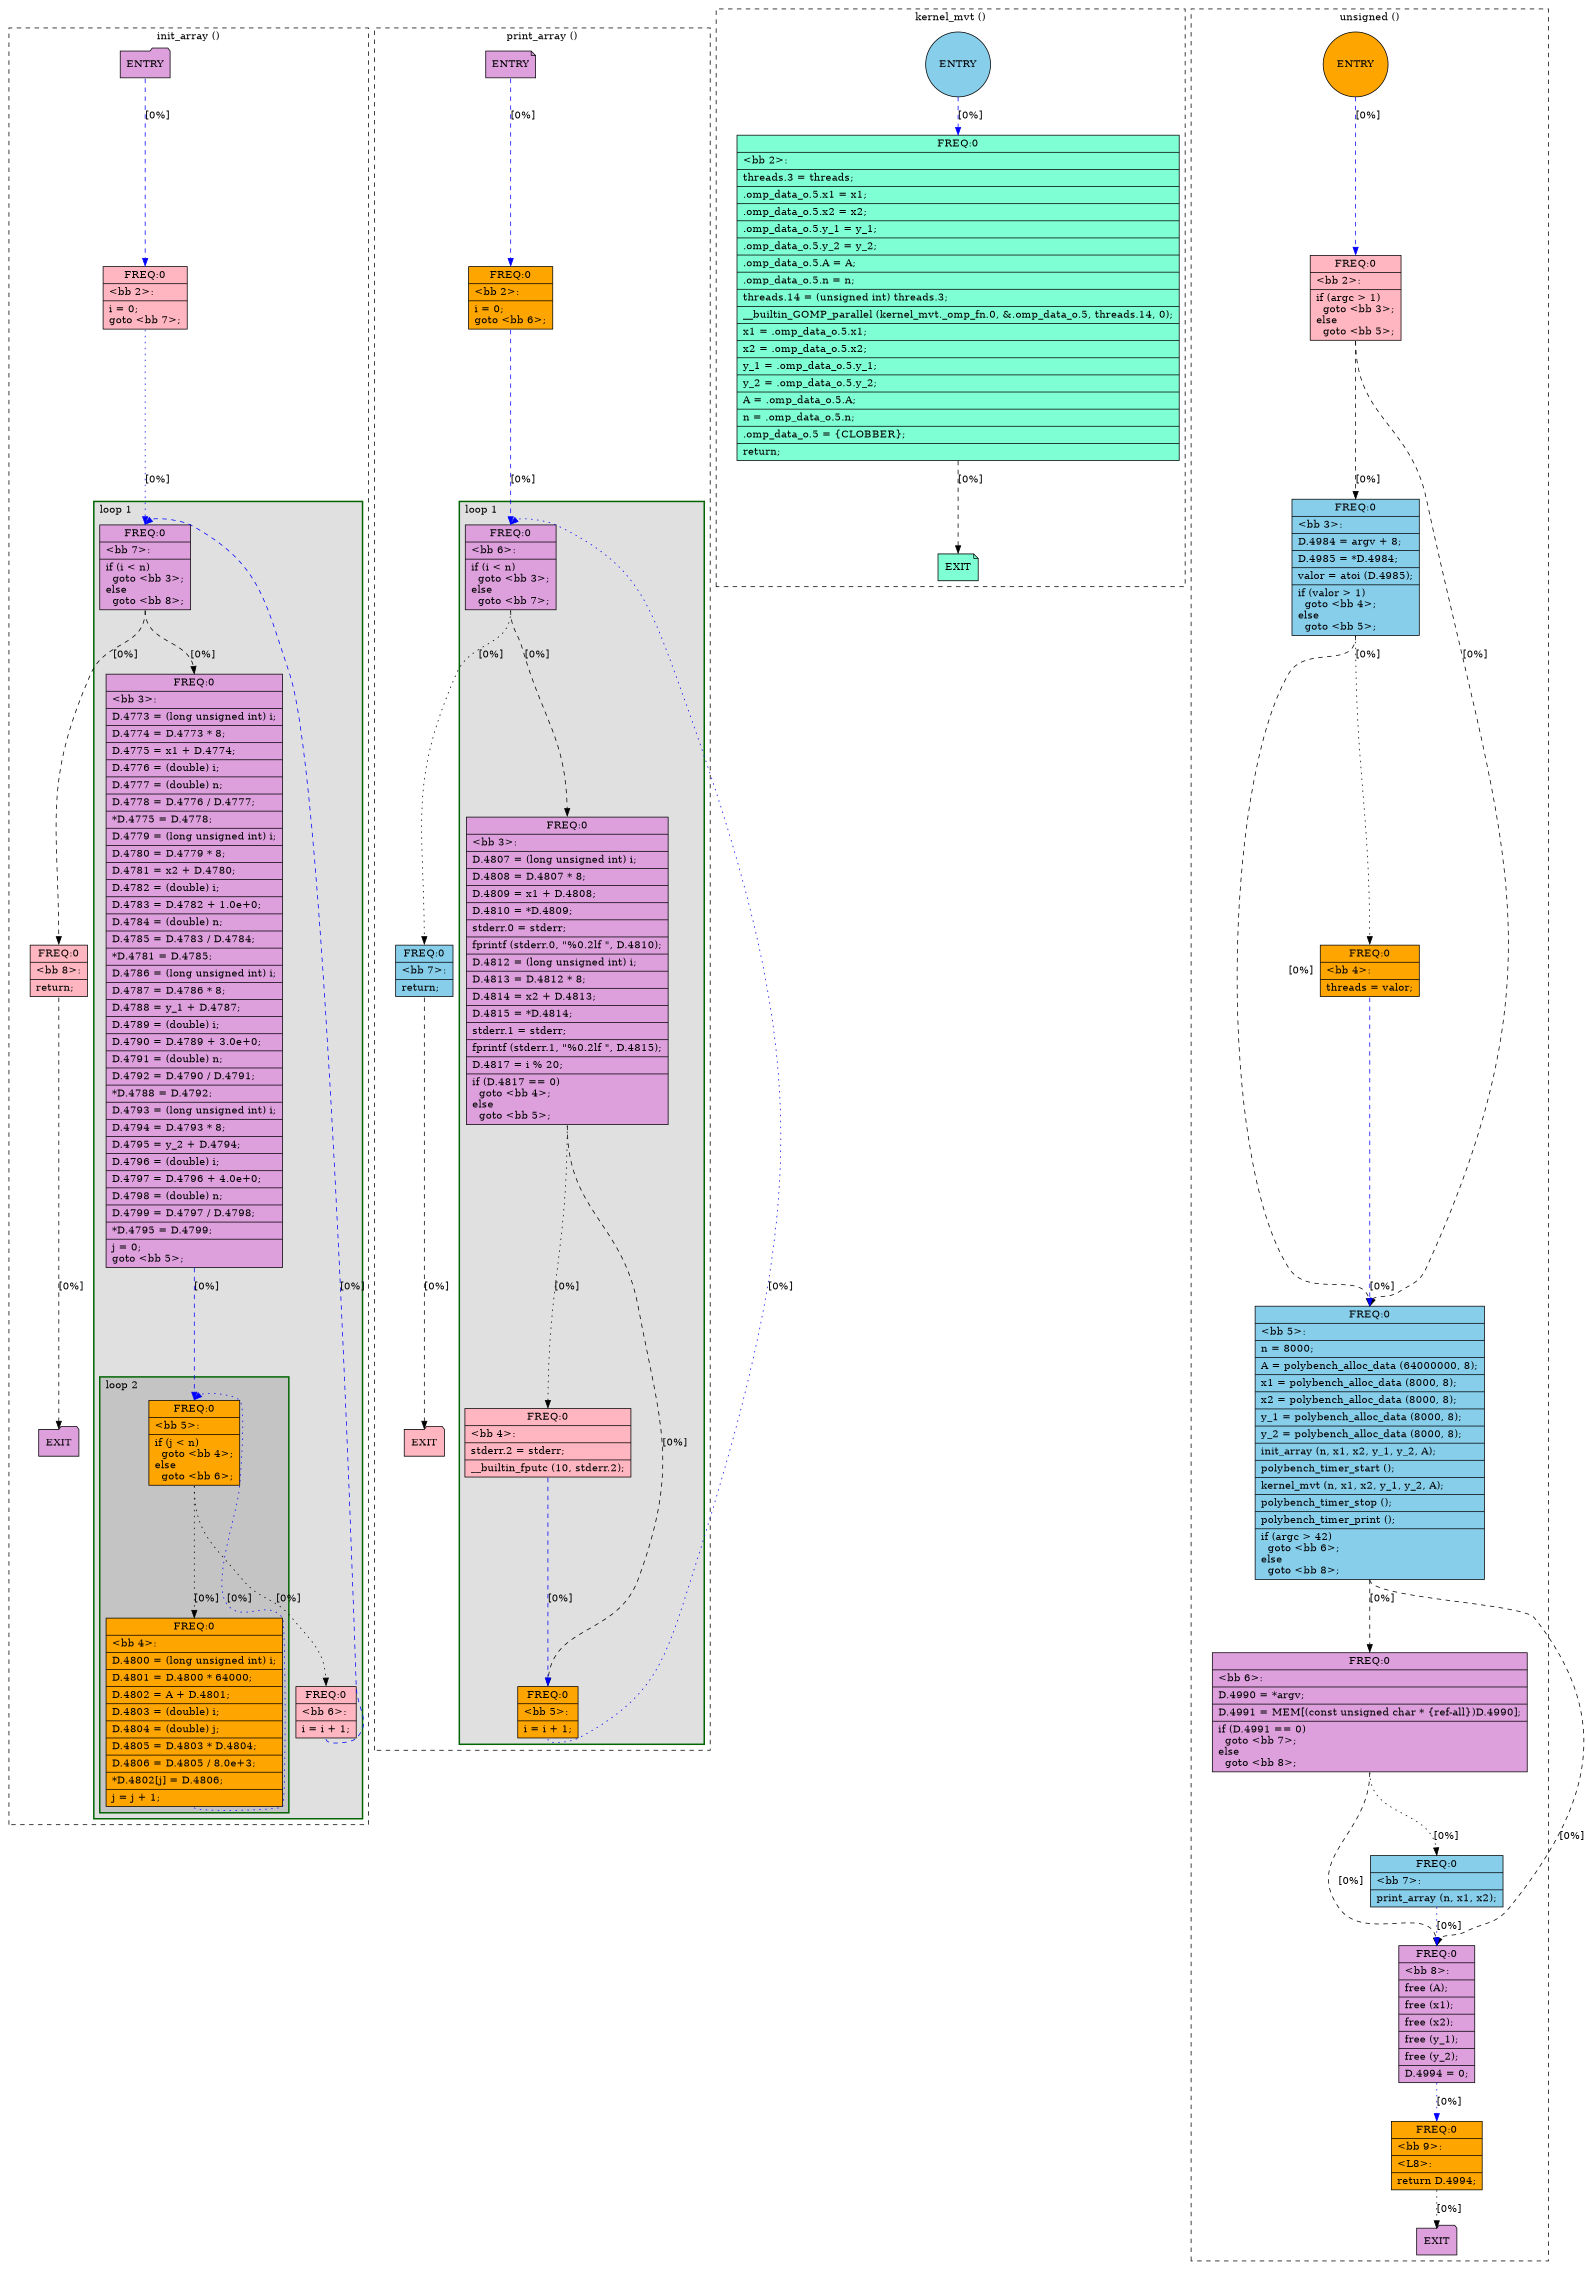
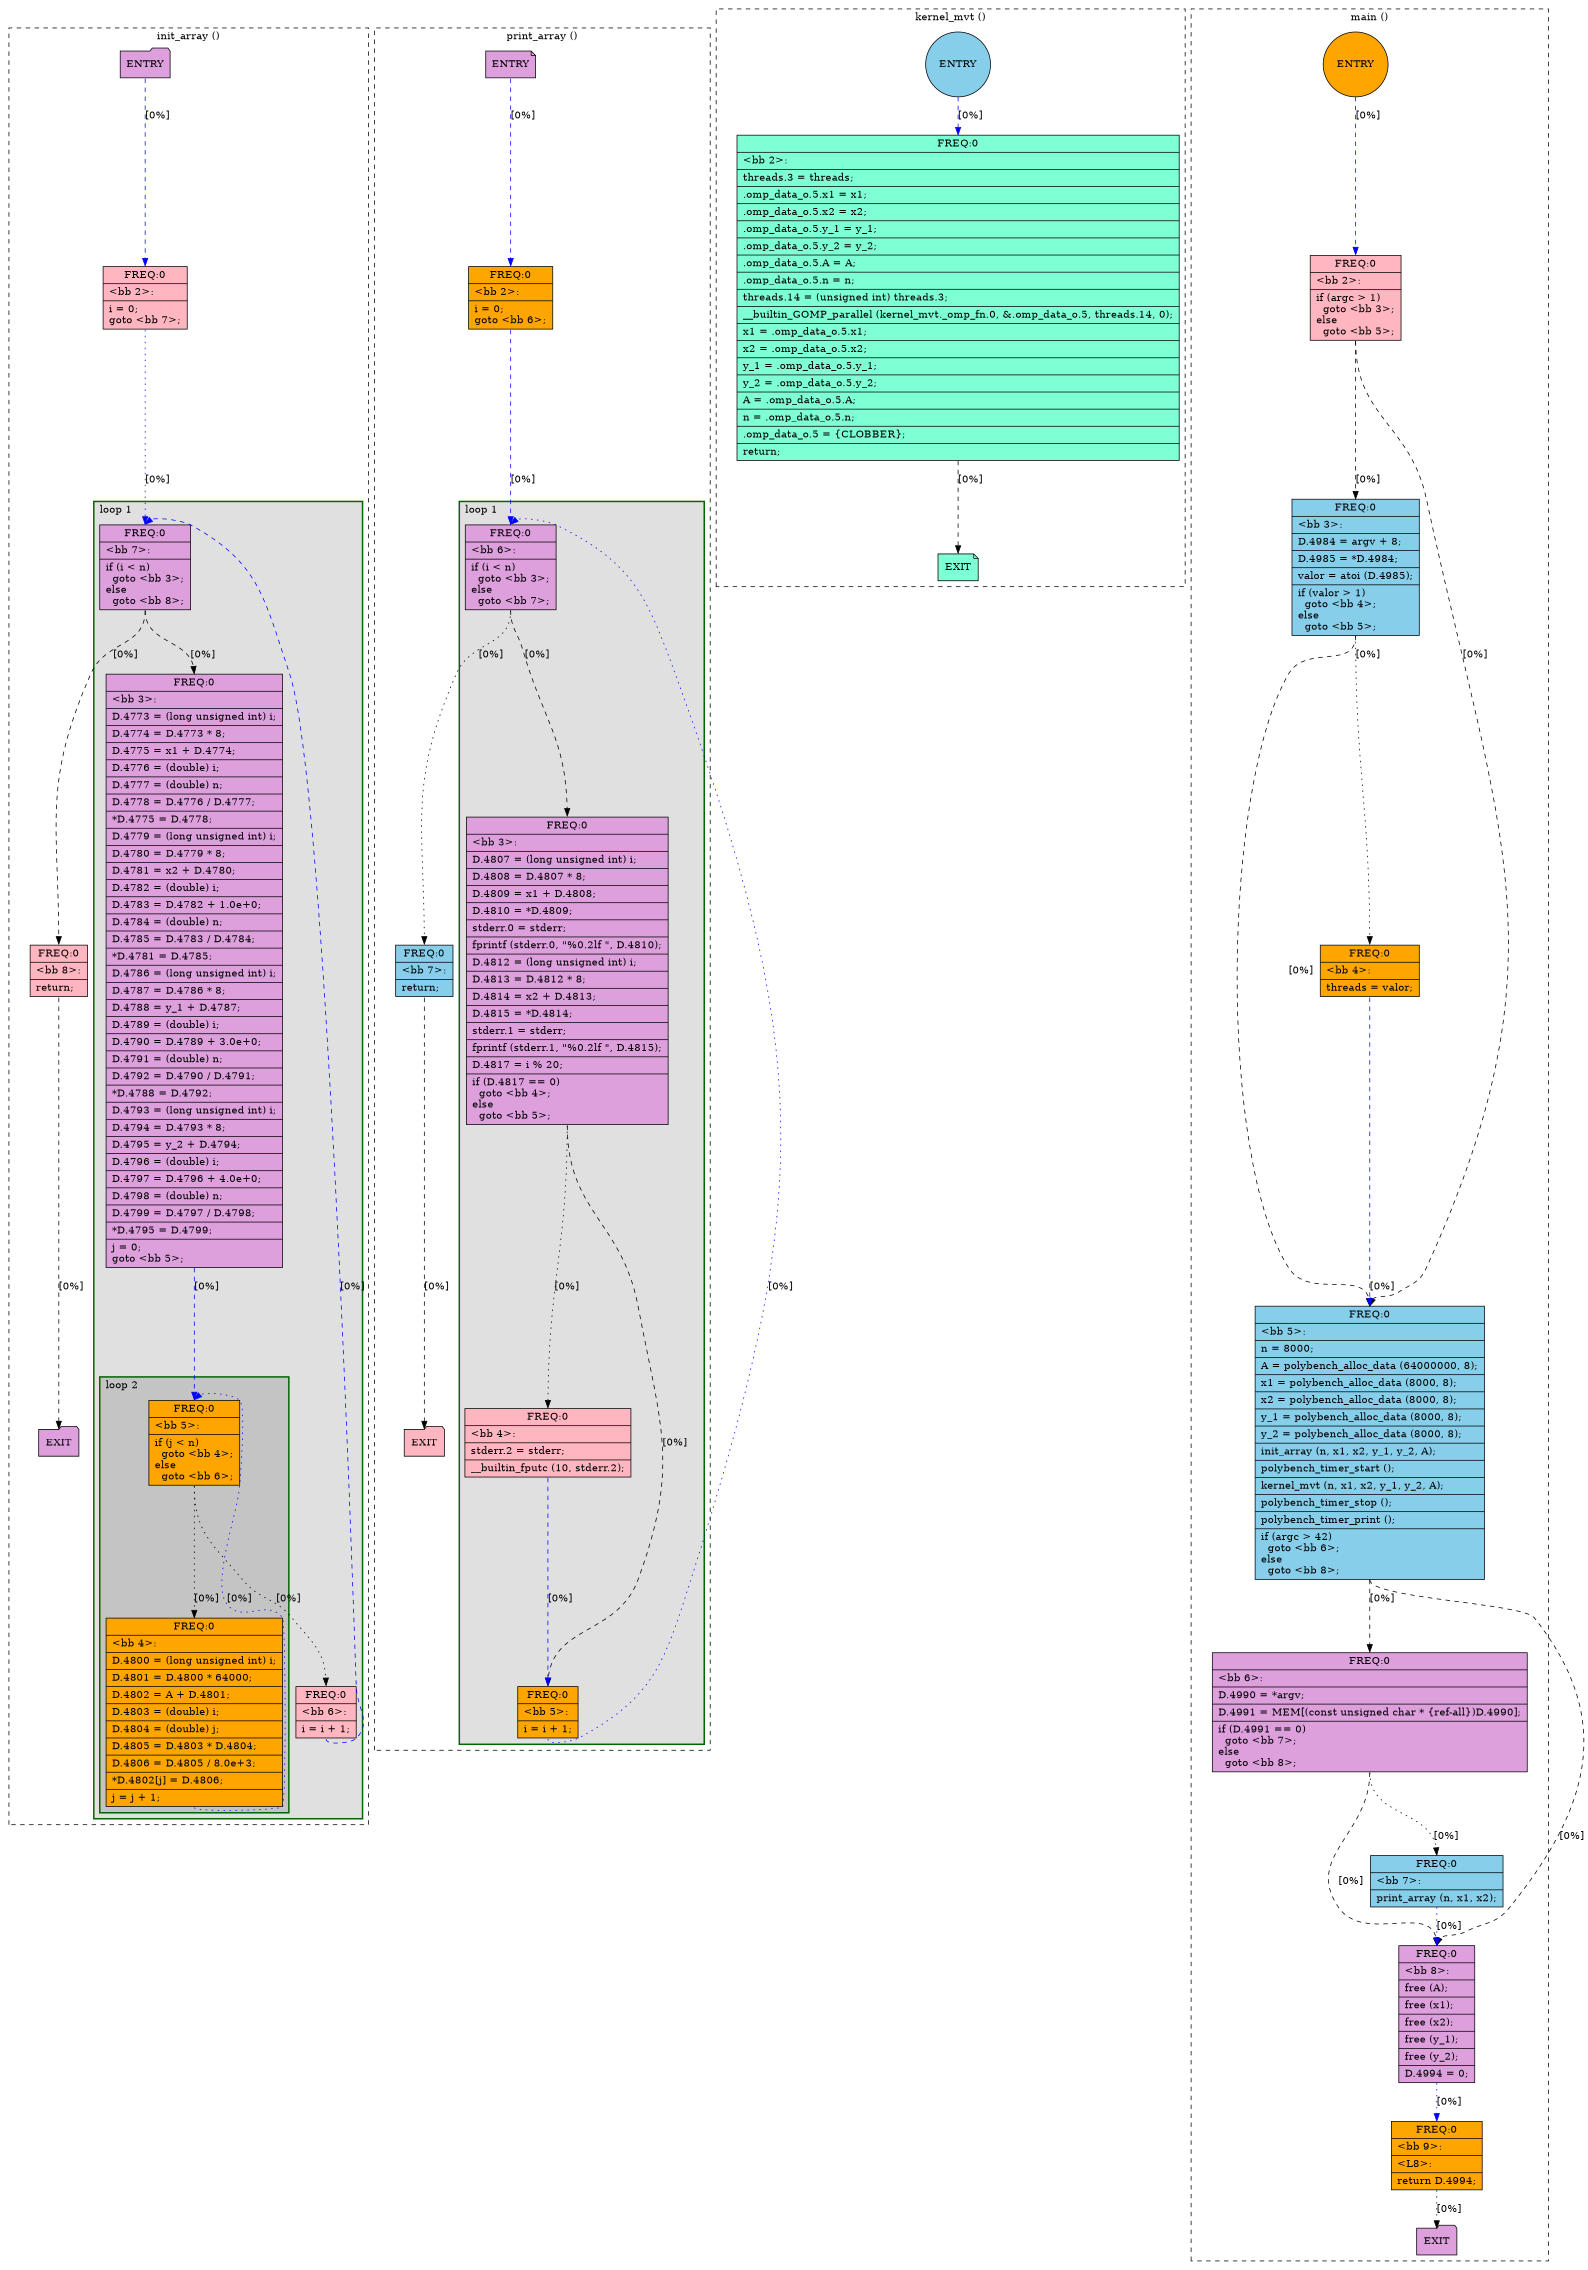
(1370, 17) -> (1370, 17)
